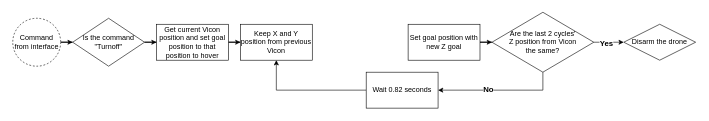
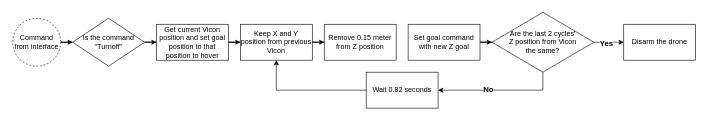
none -> (320, 42)
none -> (360, 42)
(444, 42) -> (444, 42)
(660, 42) -> (660, 42)
